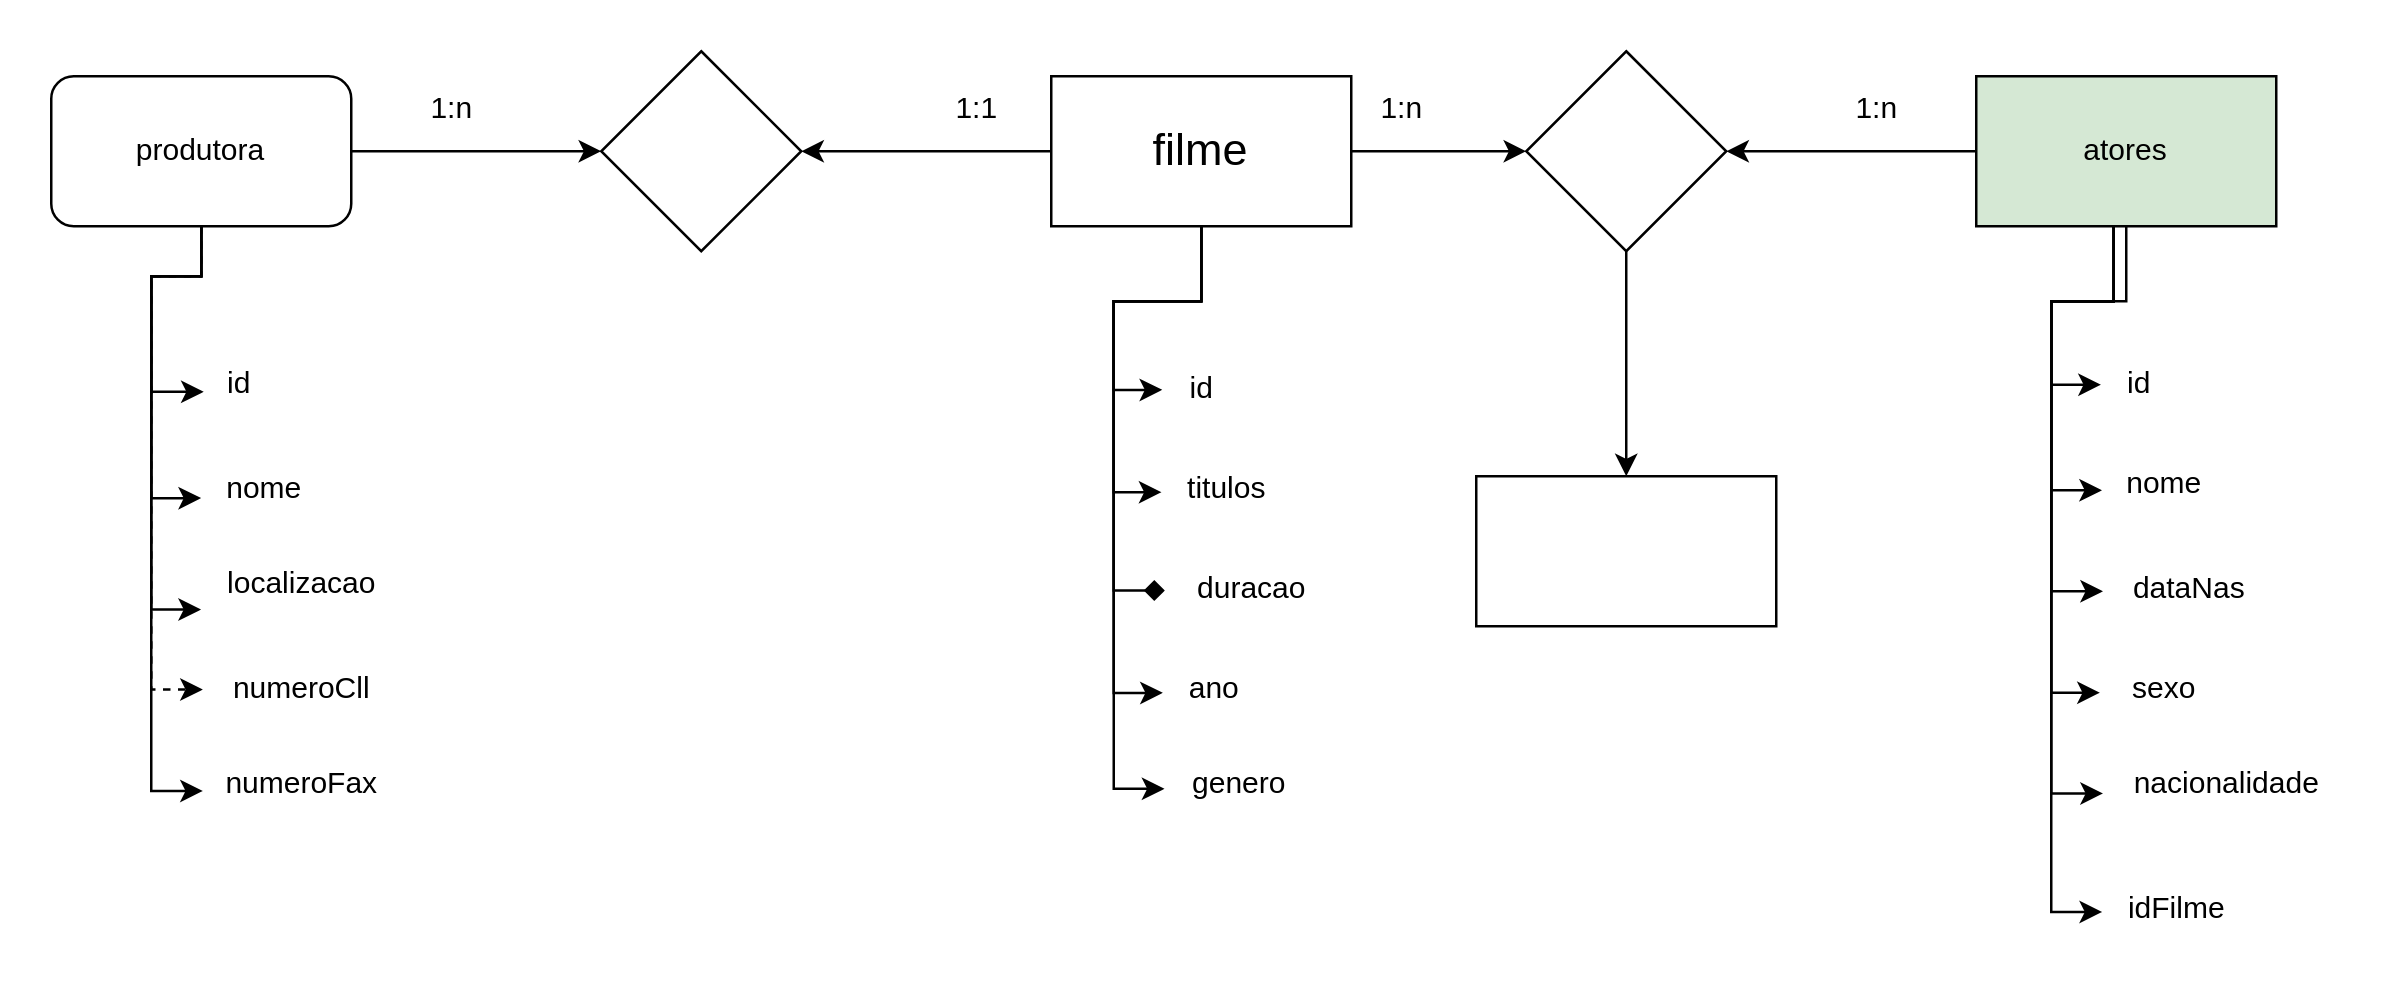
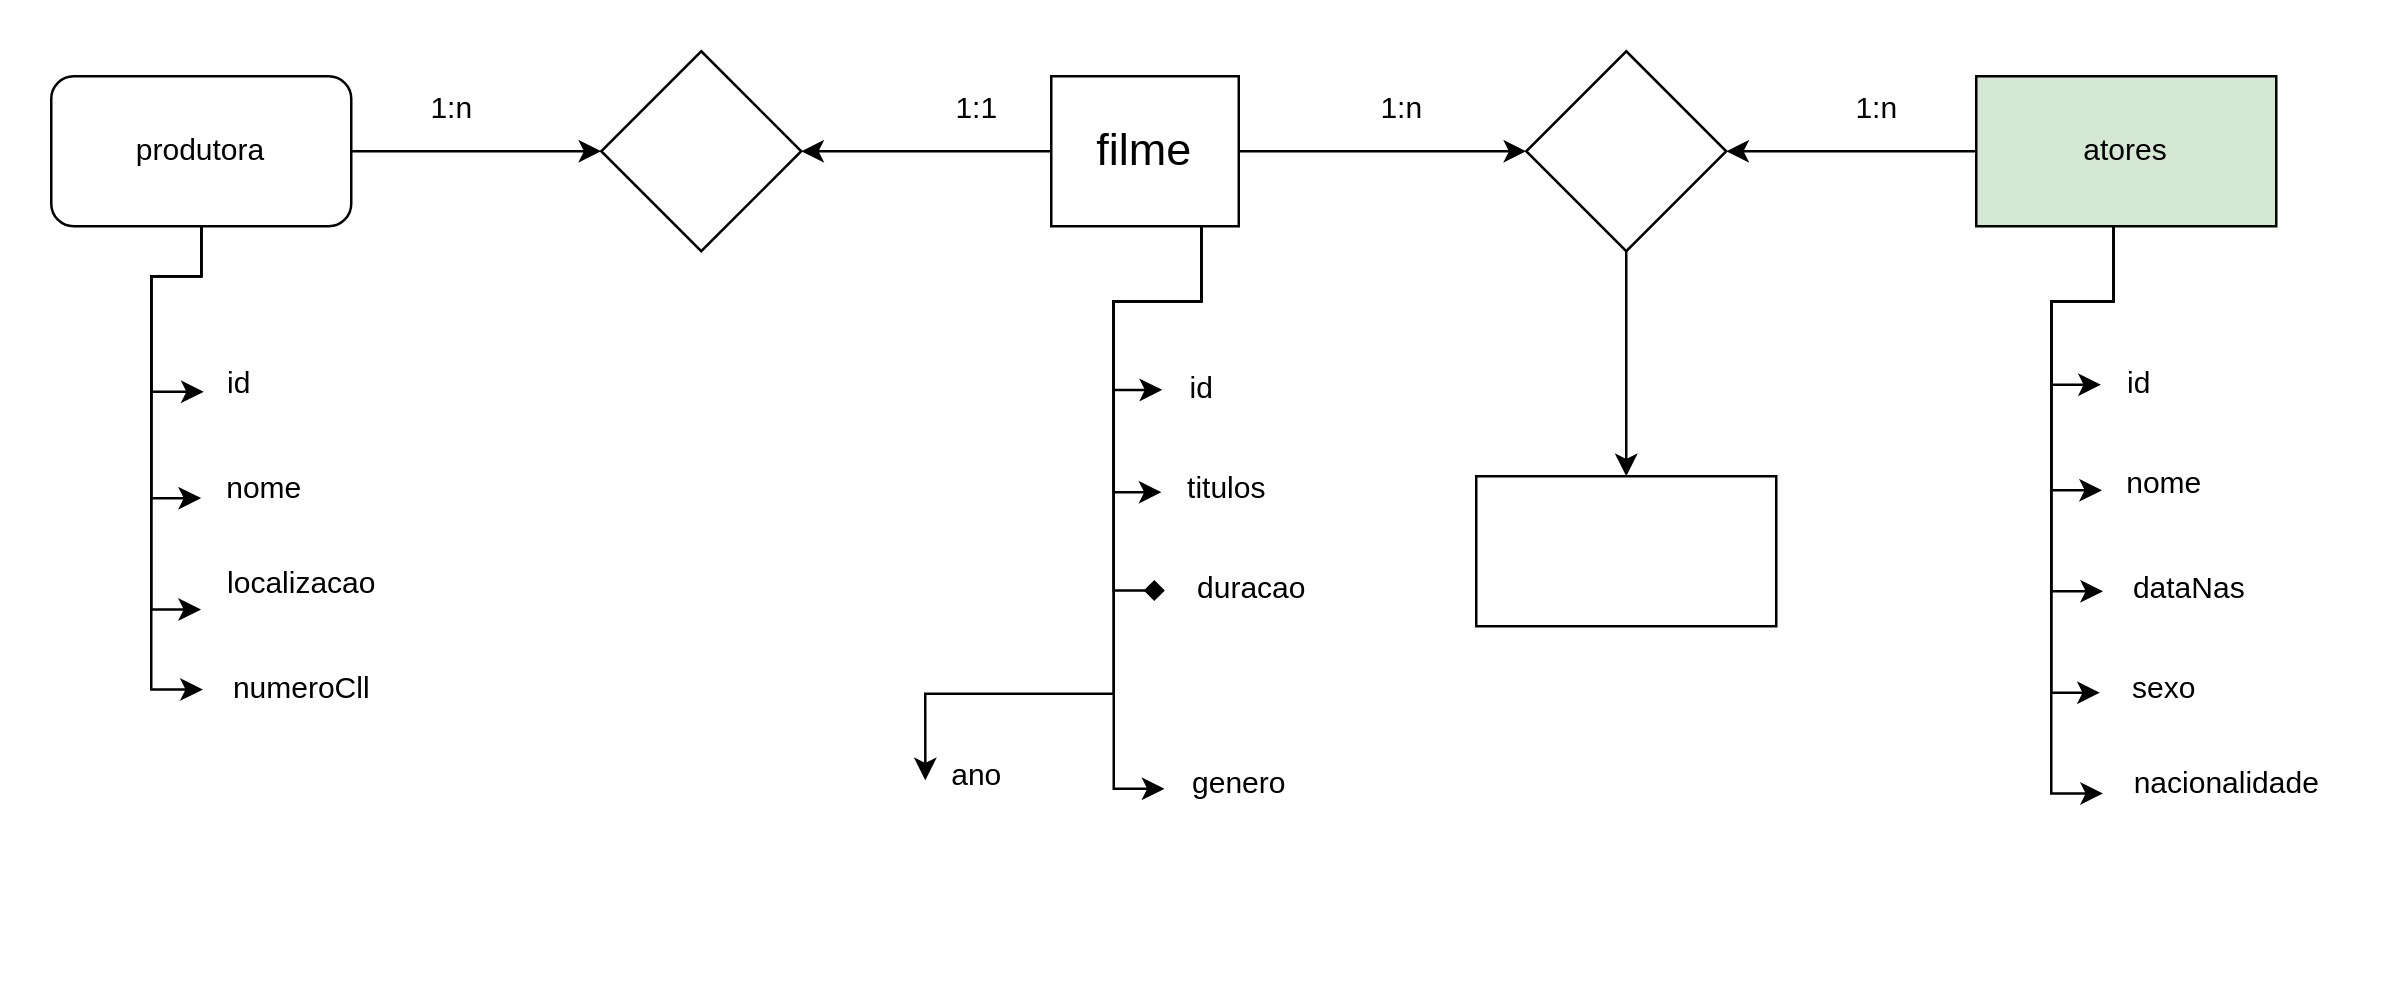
(1201, 151) -> (1145, 151)
(1214, 689) -> (976, 776)
(168, 690) -> (168, 690)
(151, 760) -> none
(301, 784) -> none
(2051, 872) -> none
(2176, 909) -> none
